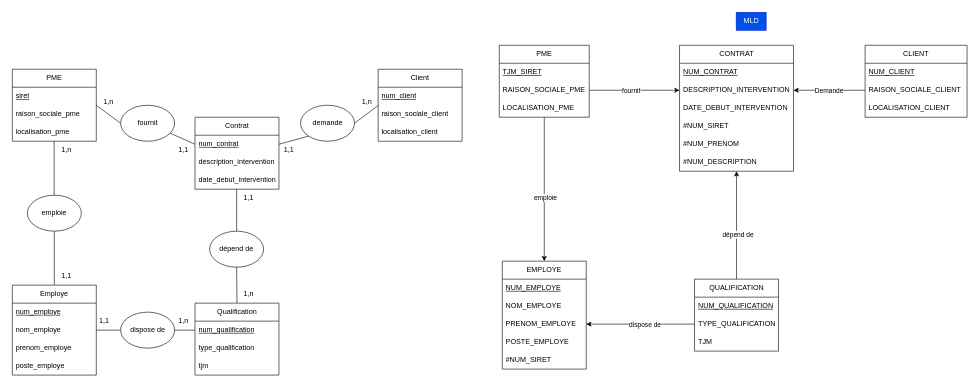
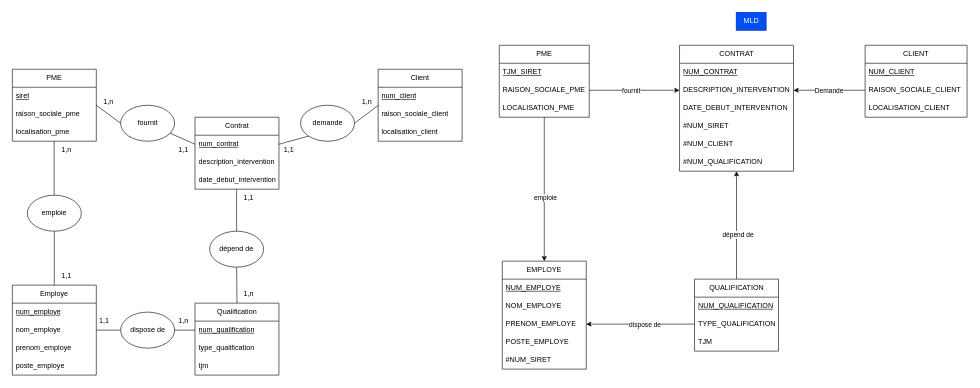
(706, 144) -> (706, 144)
(716, 162) -> (720, 162)
